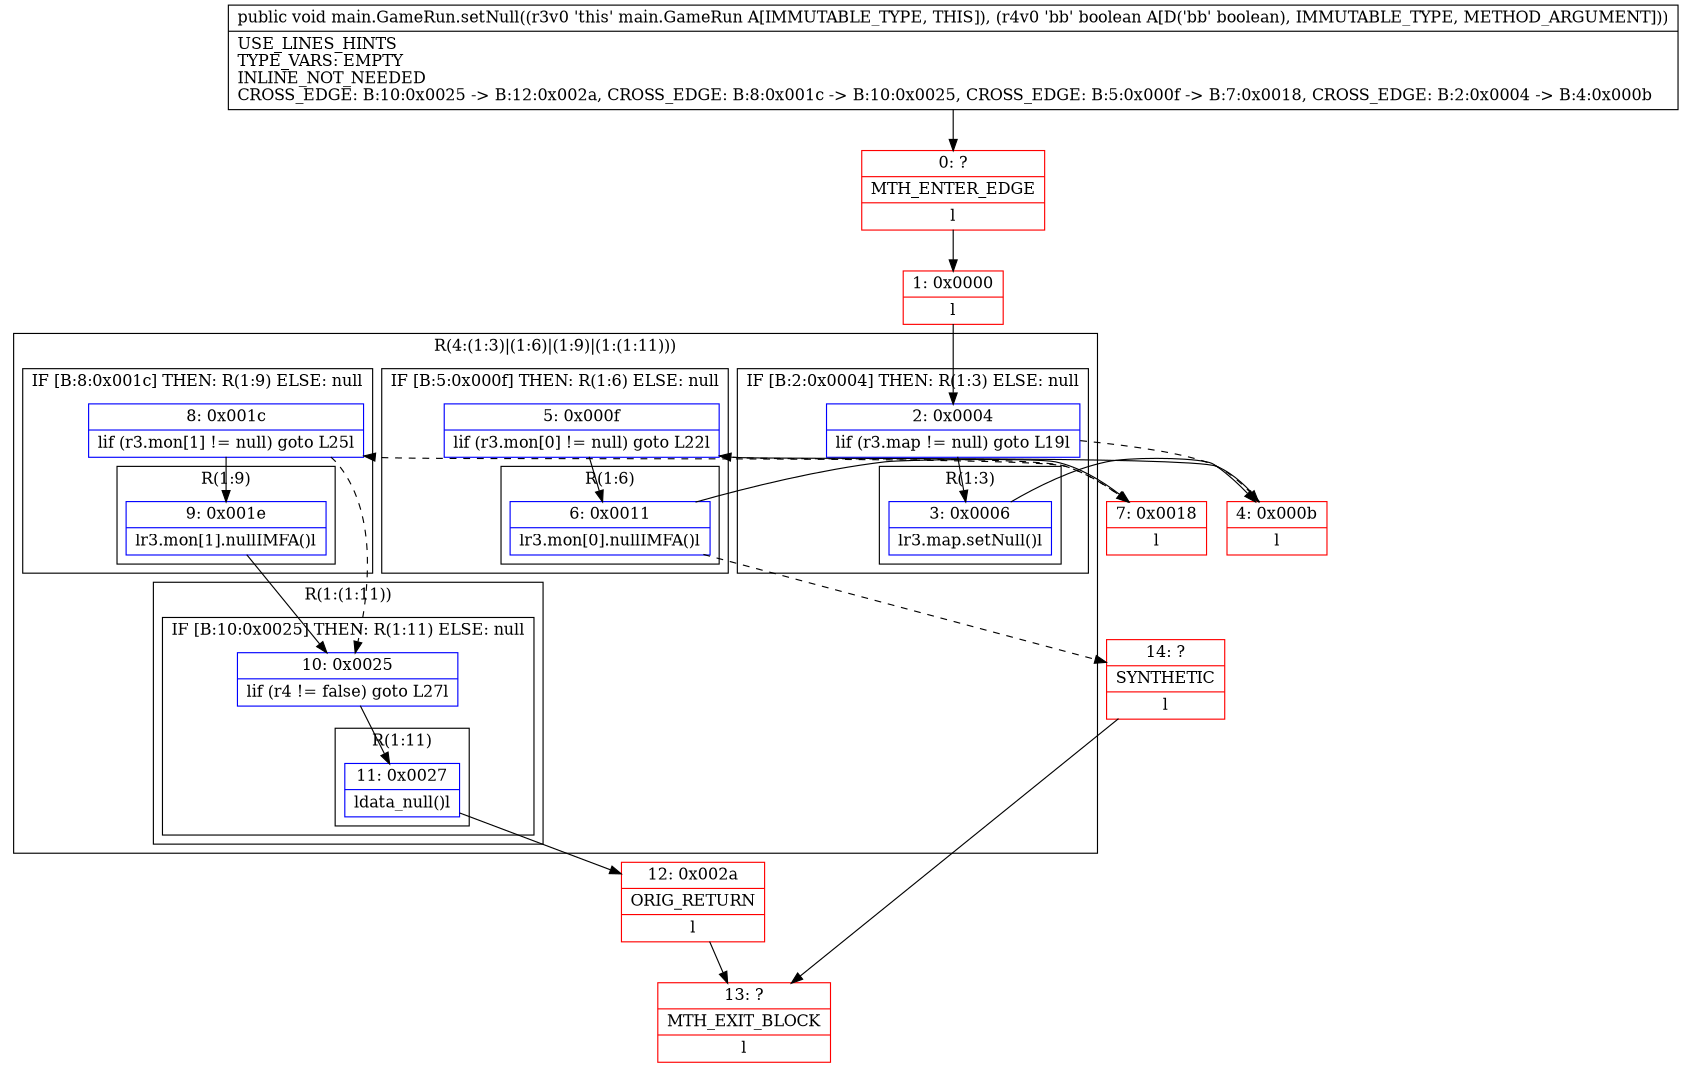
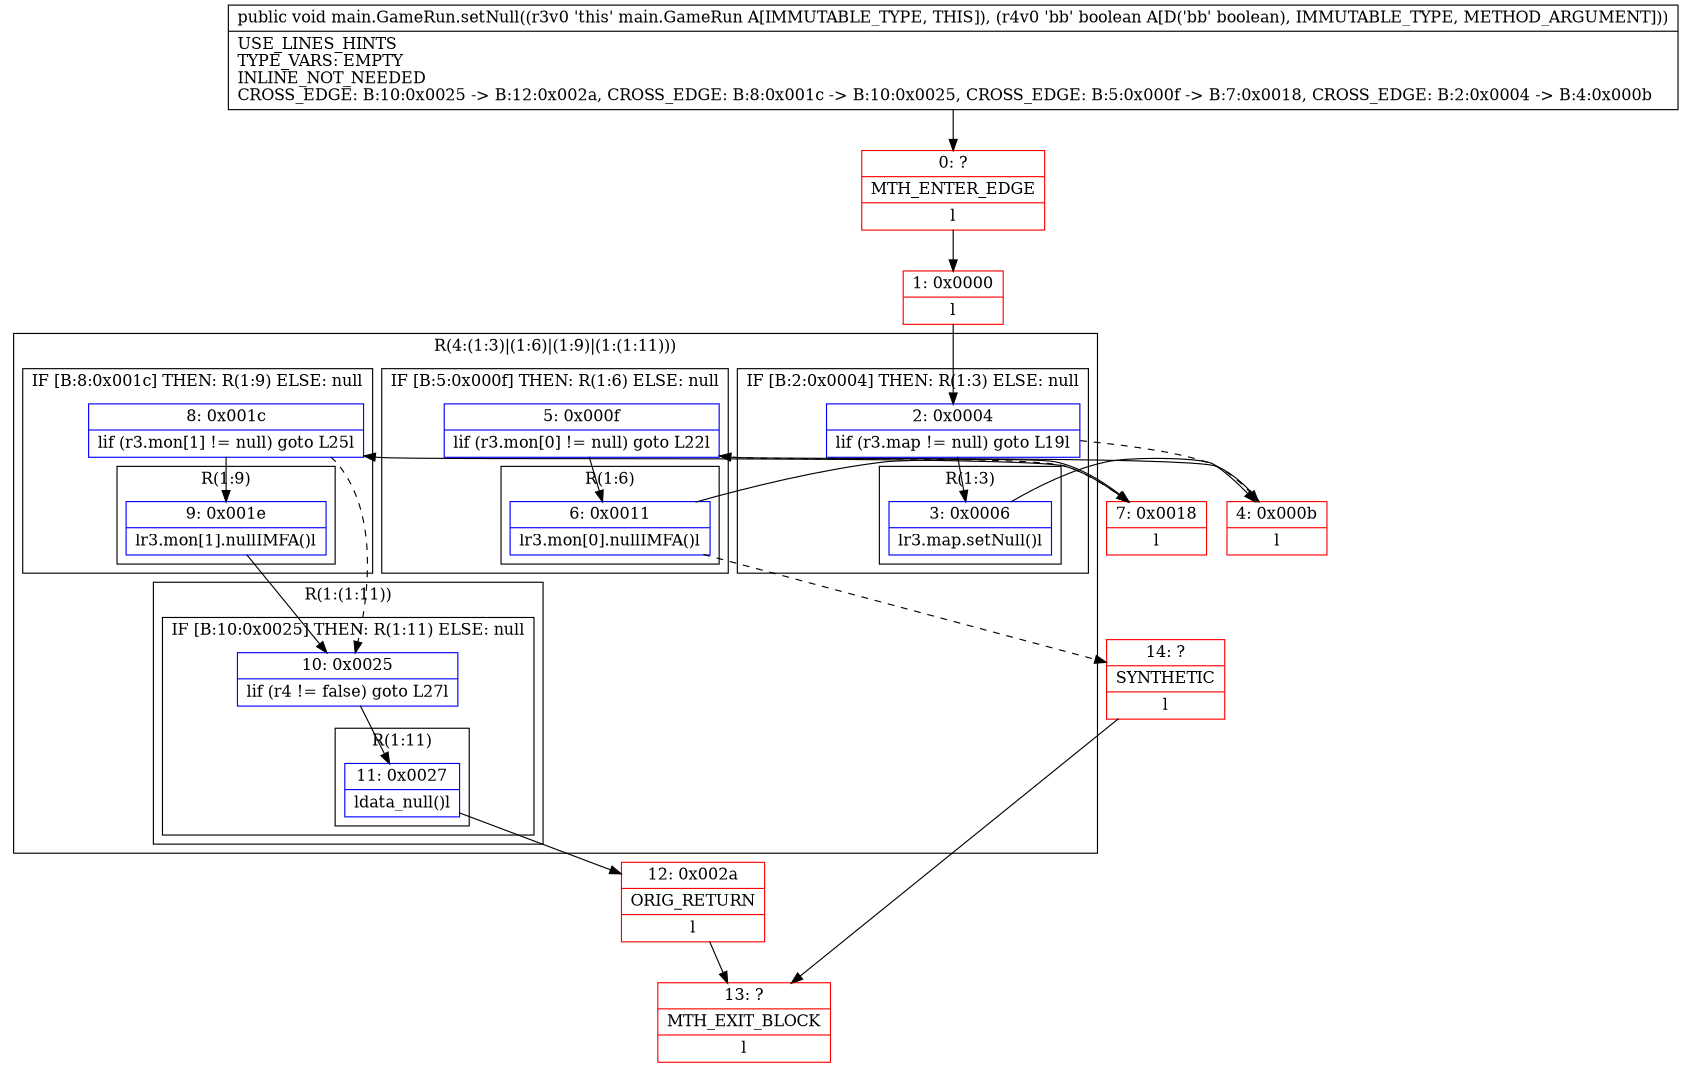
(700, 459) -> (700, 459)
